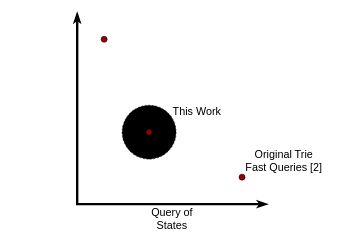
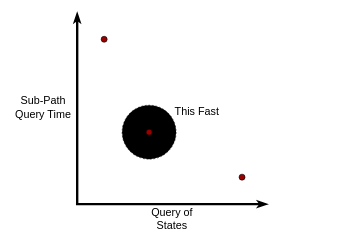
none -> (43, 108)
(197, 111) -> (197, 111)
(284, 161) -> none
